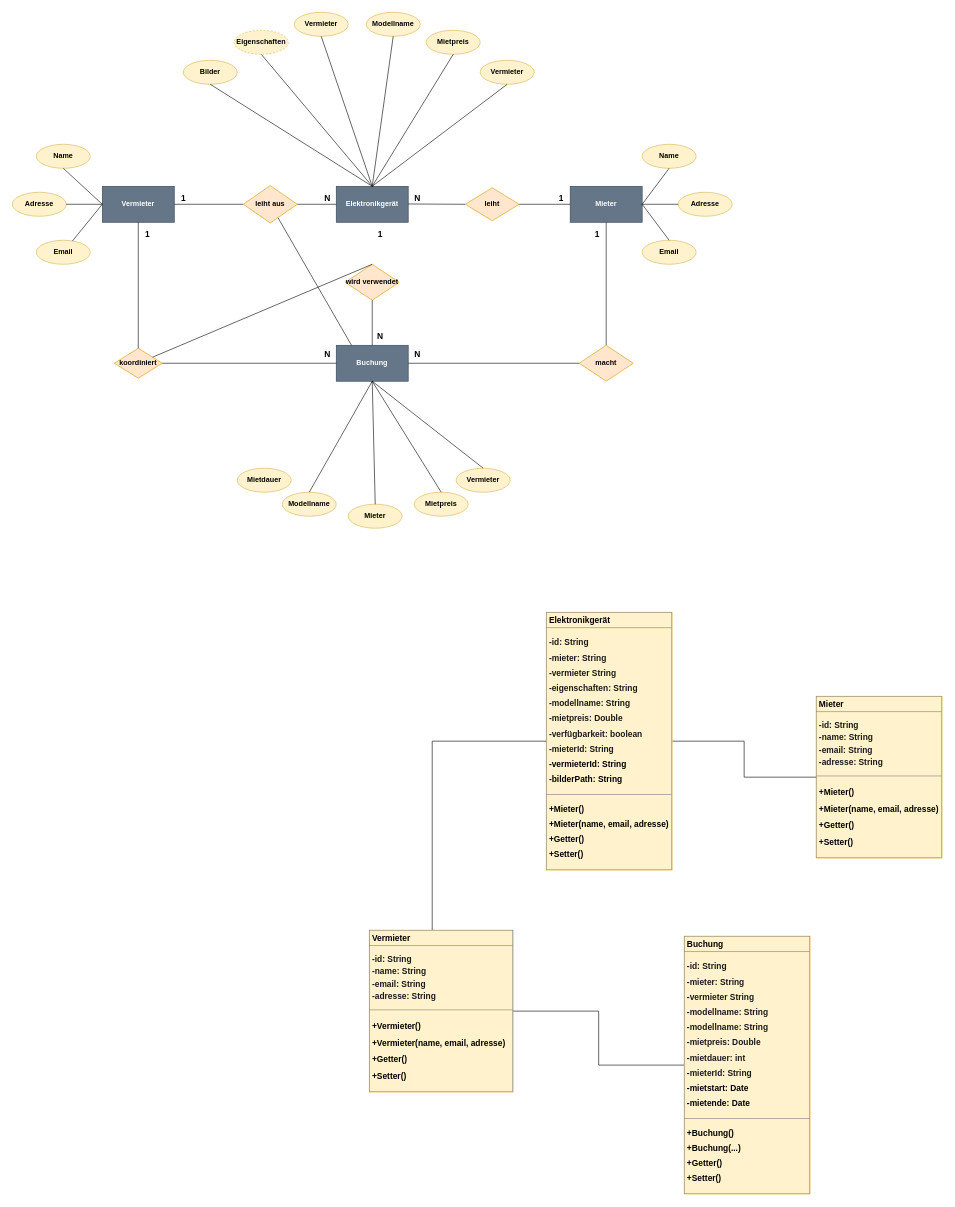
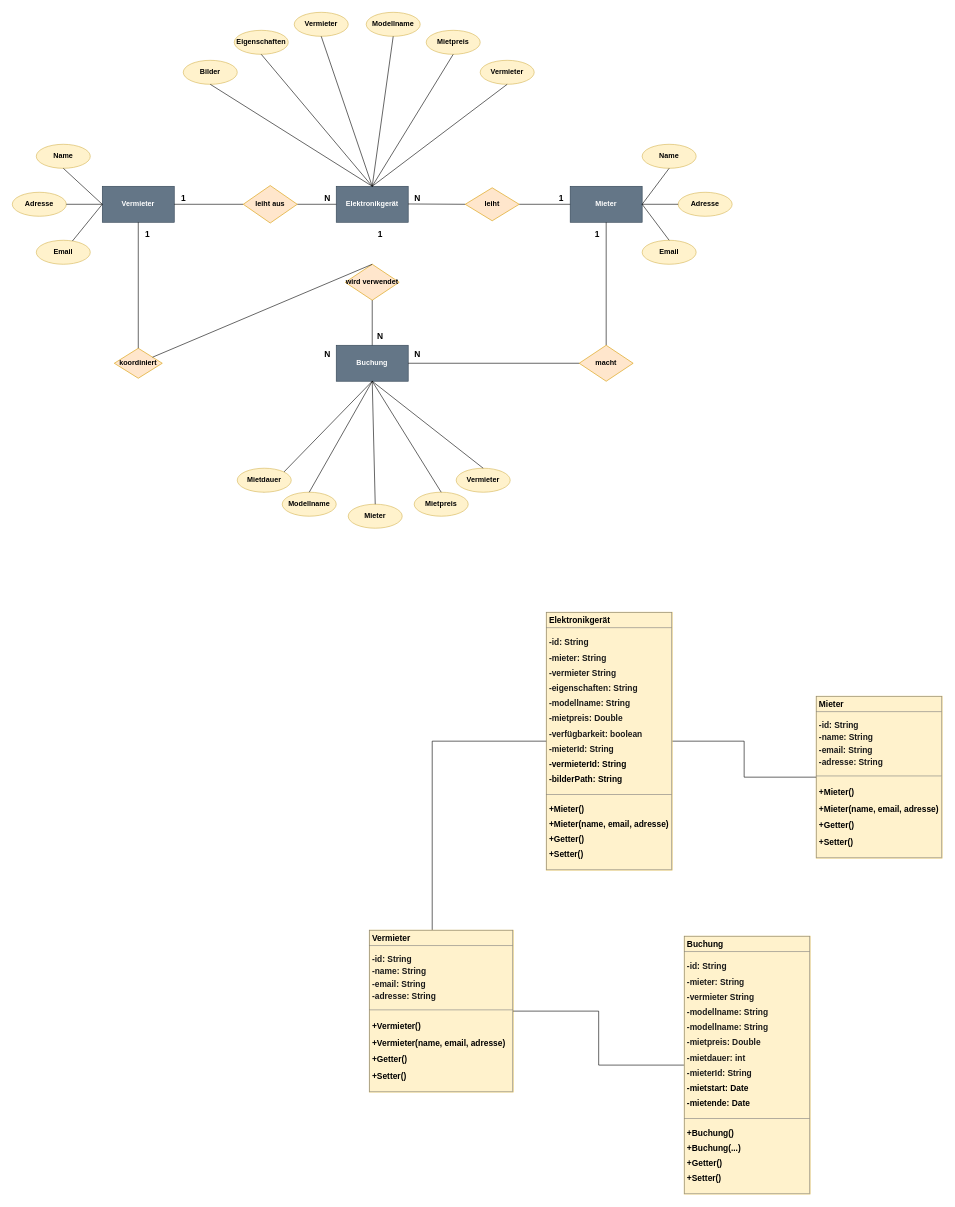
(261, 42) -> (261, 42)
(315, 282) -> (325, 430)
(249, 363) -> none
